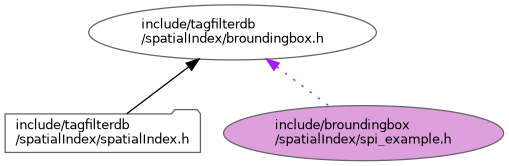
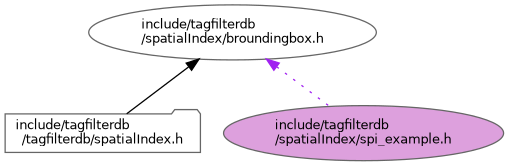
(103, 133) -> (103, 133)
(364, 133) -> (364, 133)
